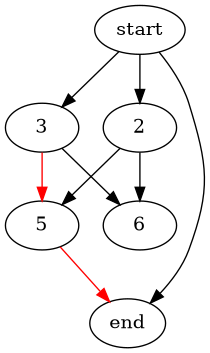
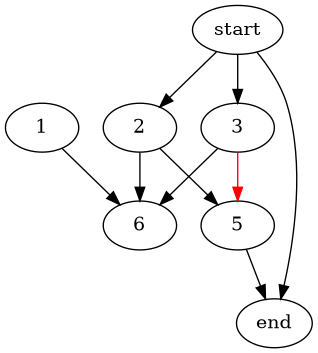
none -> (42, 128)
(80, 269) -> (253, 268)
